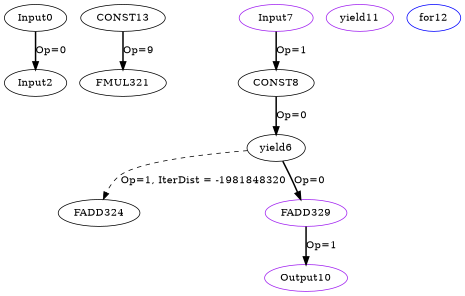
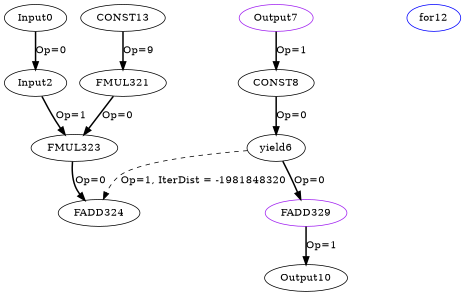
(276, 18) -> (276, 18)
(360, 18) -> none
none -> (74, 148)
(306, 278) -> (306, 278)
